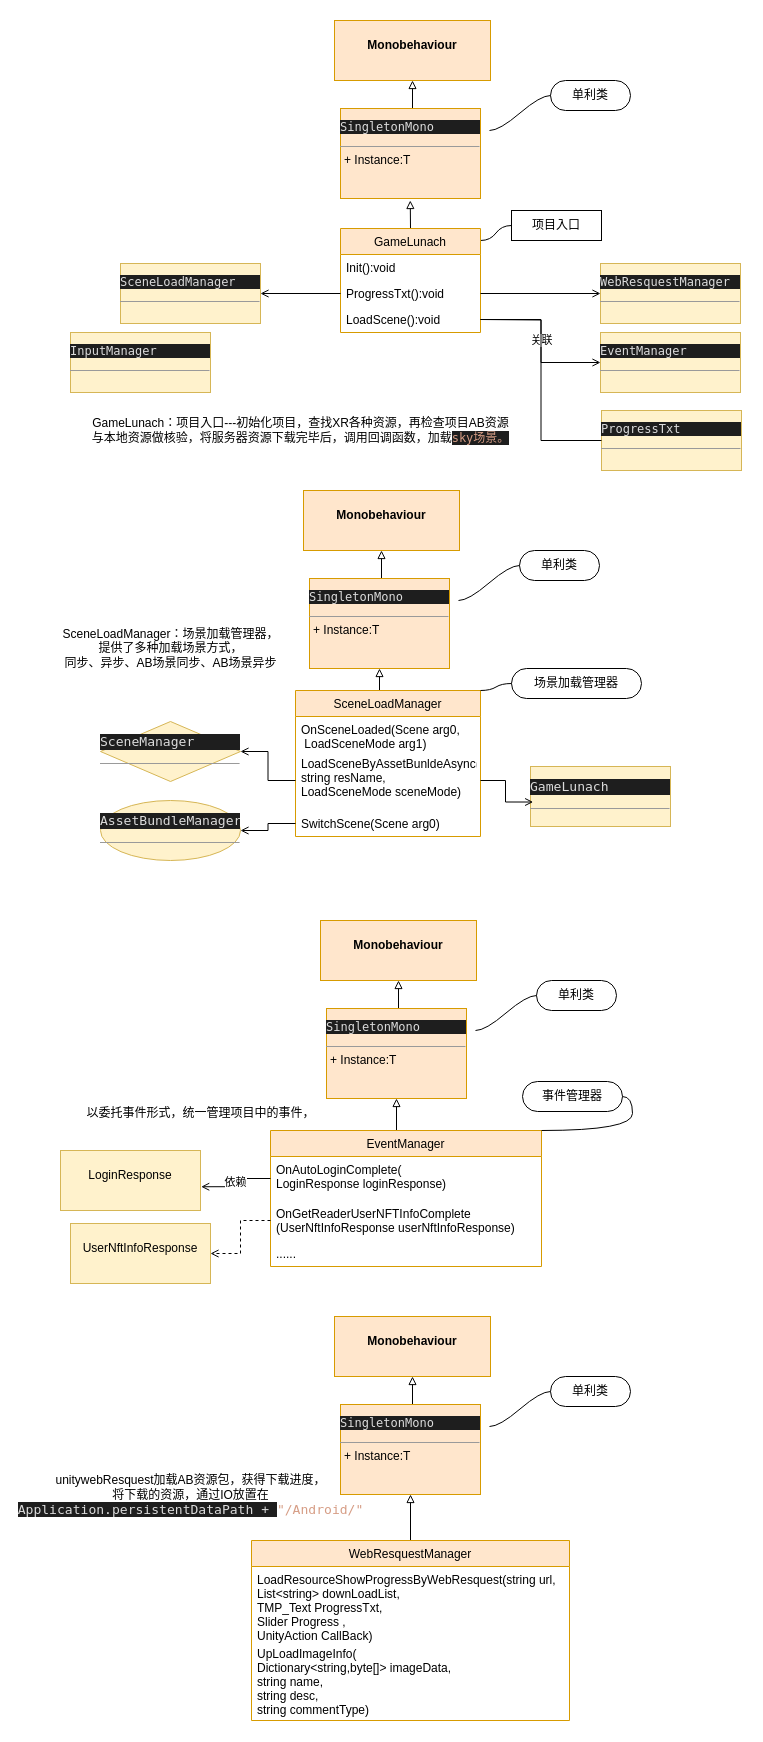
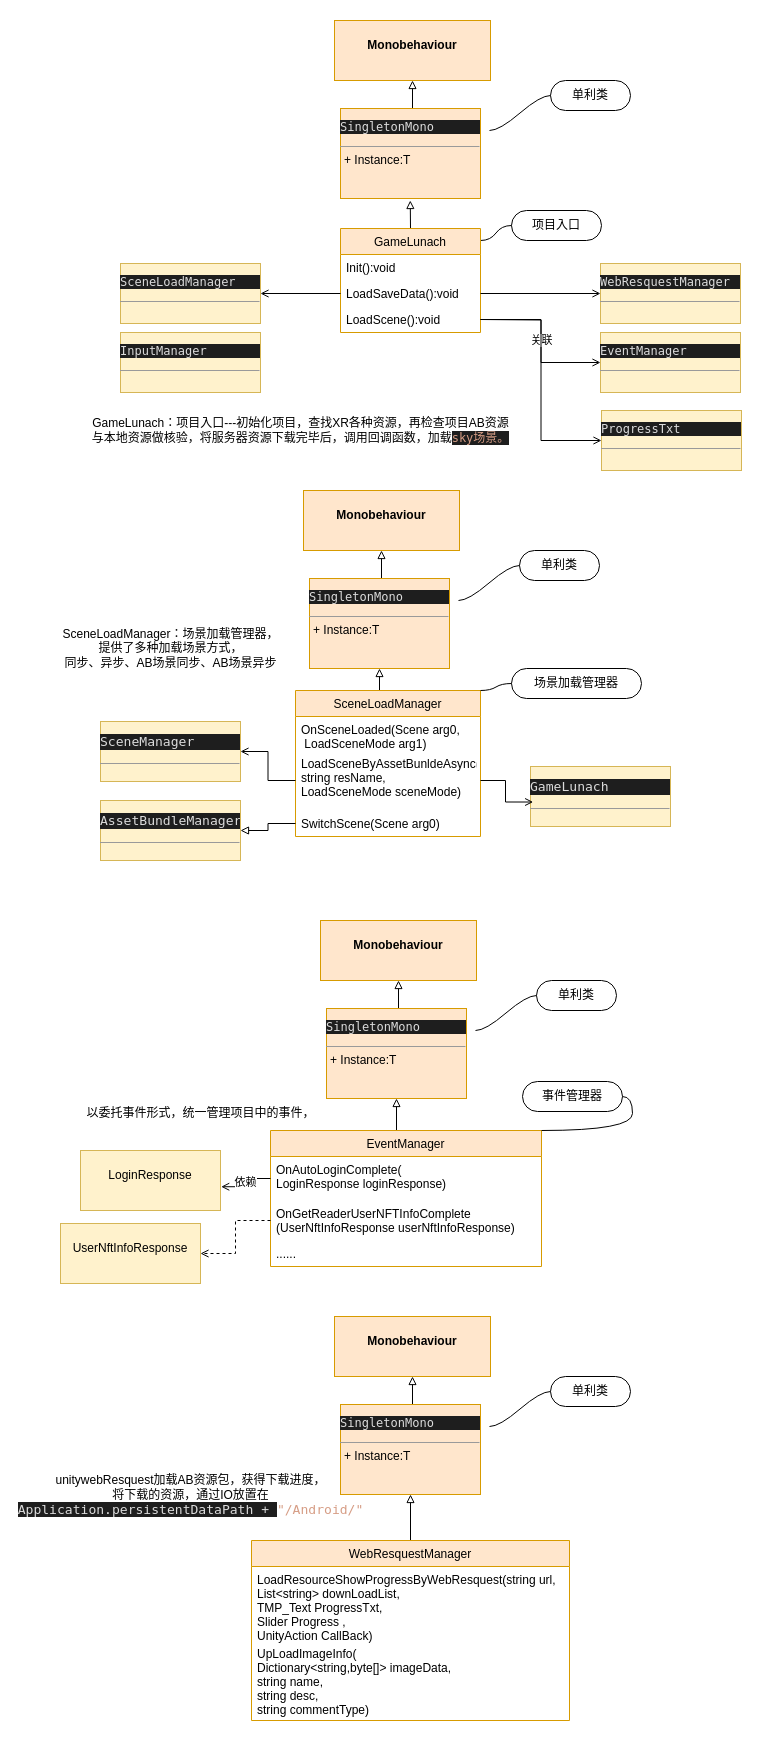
(557, 226) -> (557, 226)
(403, 294) -> (407, 294)
(141, 363) -> (191, 363)
(596, 441) -> (596, 441)
(171, 752) -> (171, 752)
(171, 831) -> (171, 831)
(247, 831) -> (250, 831)
(131, 1181) -> (151, 1181)
(141, 1254) -> (131, 1254)
